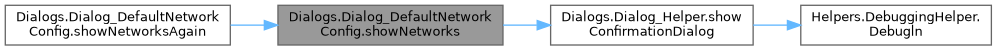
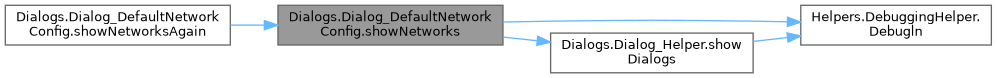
none -> (645, 20)
(652, 25) -> (652, 53)
